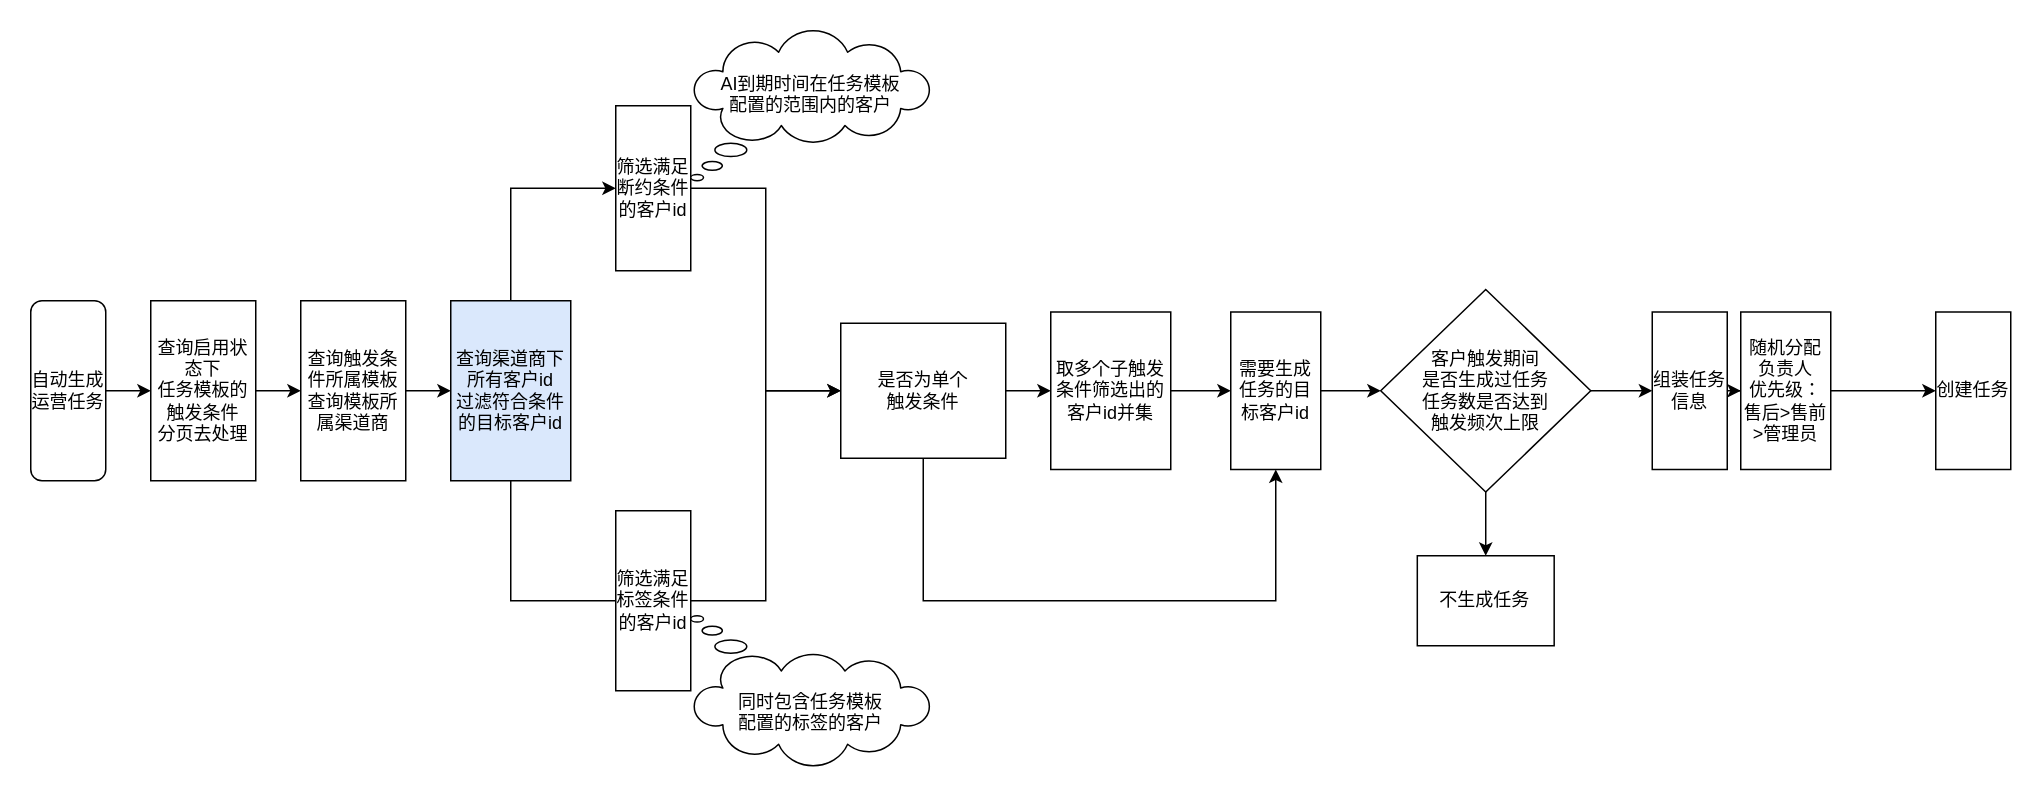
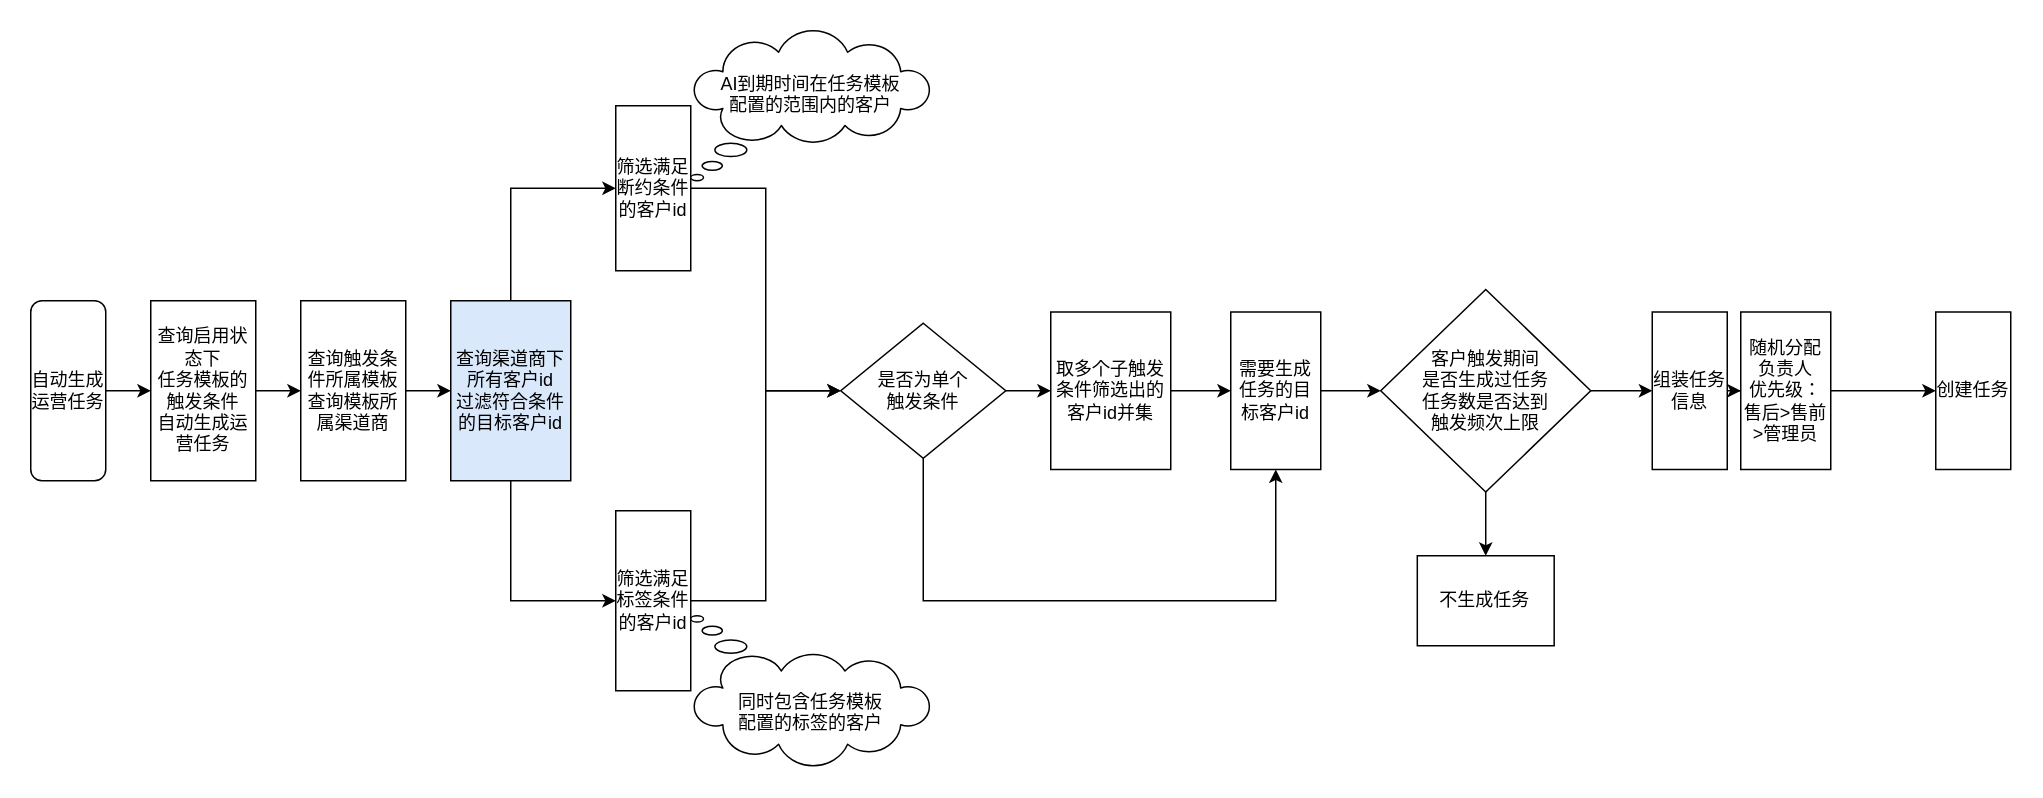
(203, 391) -> (203, 391)
(923, 391) -> (923, 391)
(608, 601) -> (604, 601)
